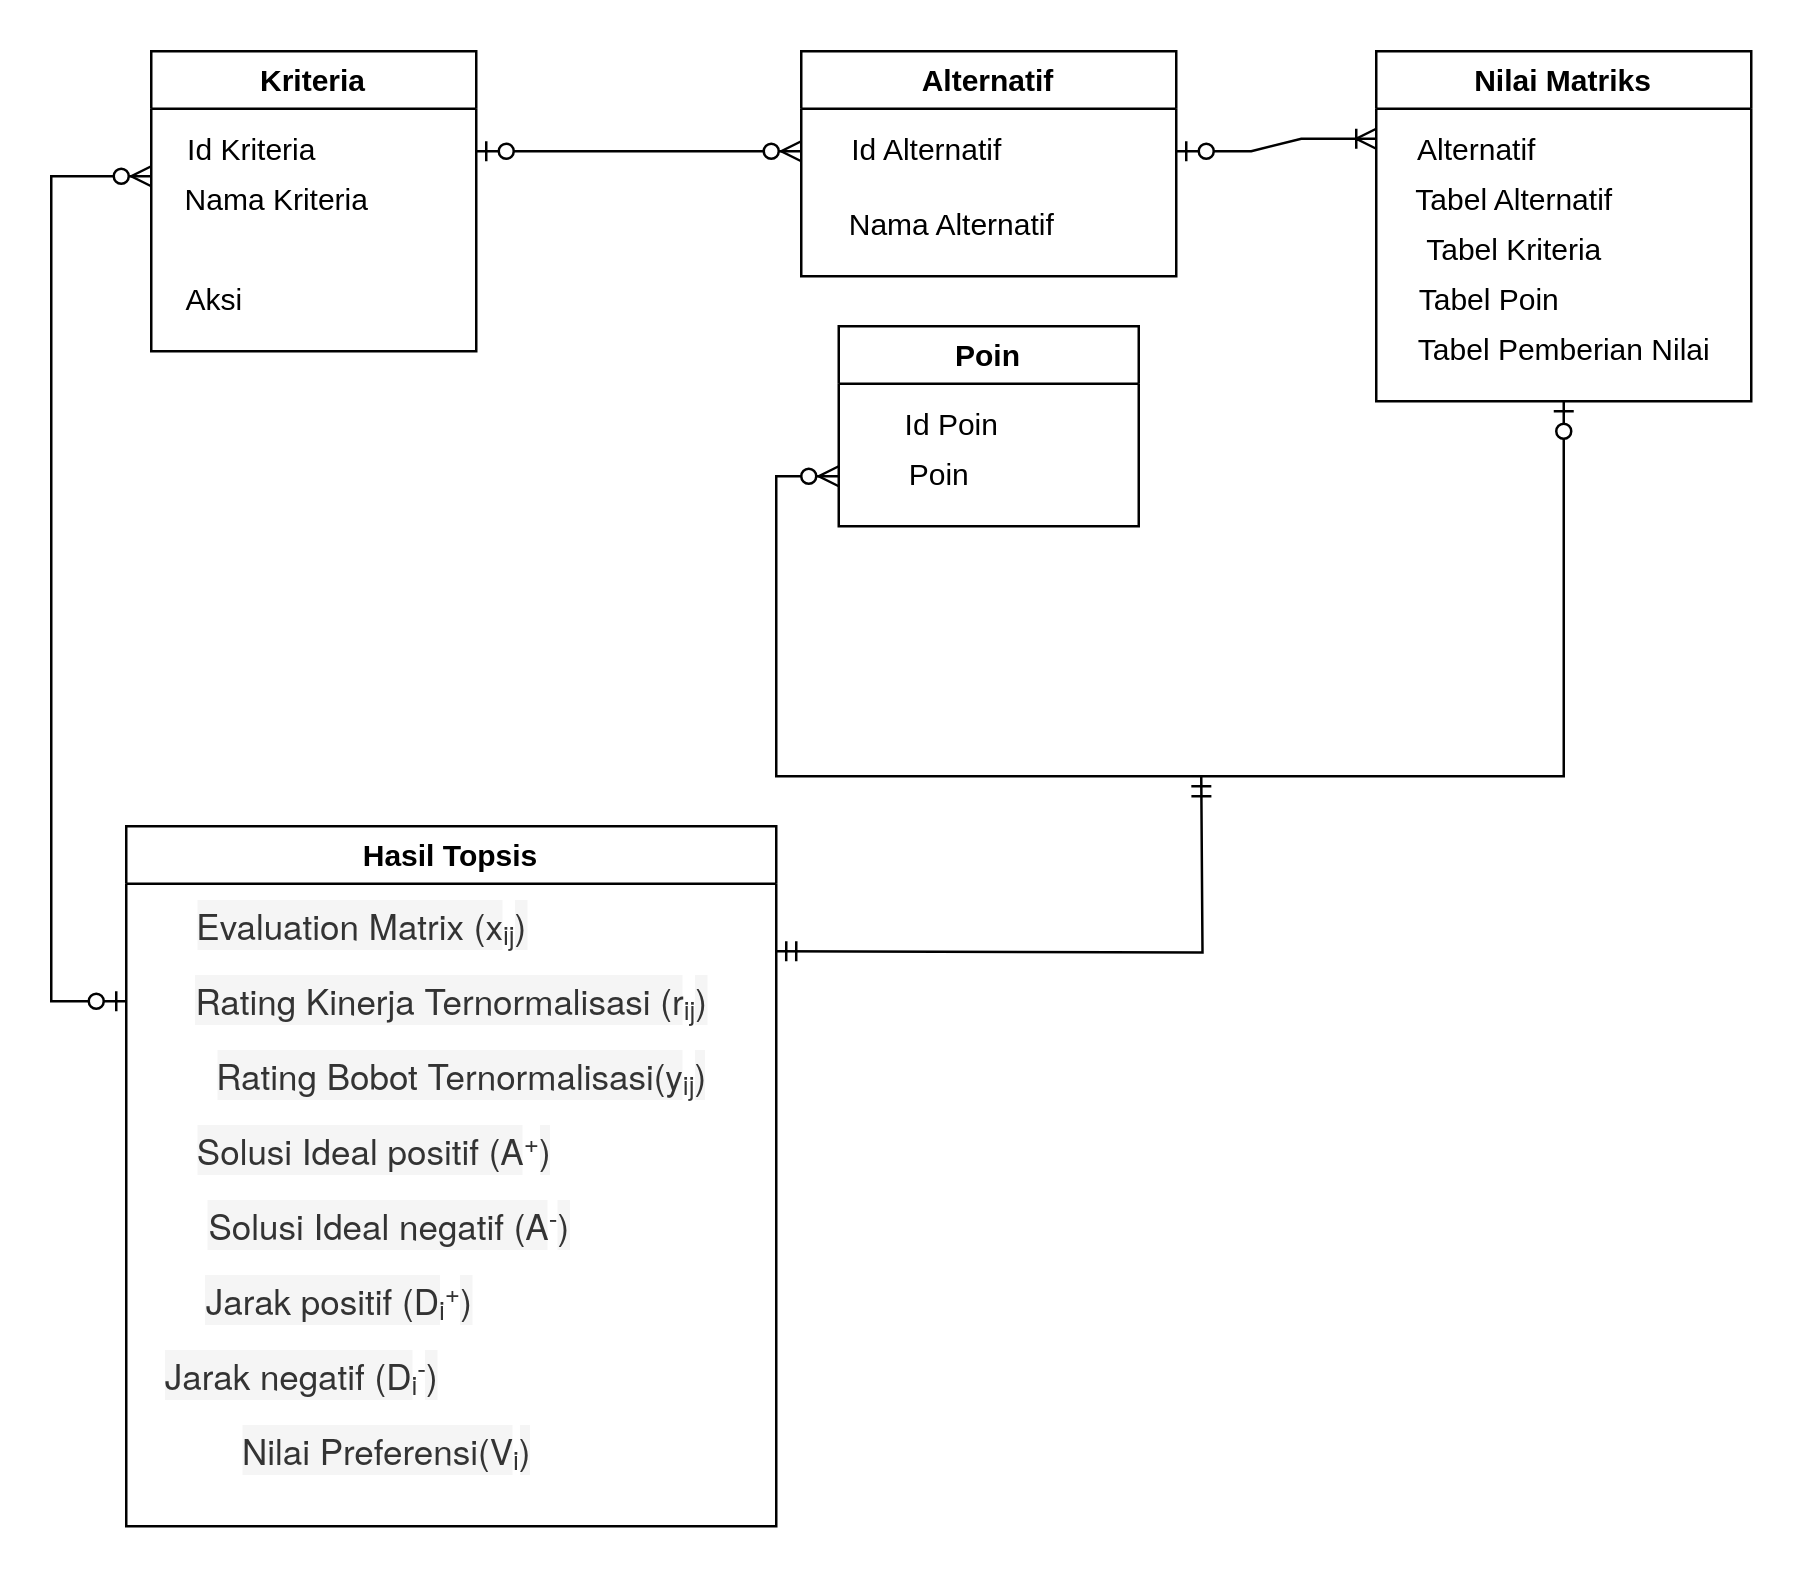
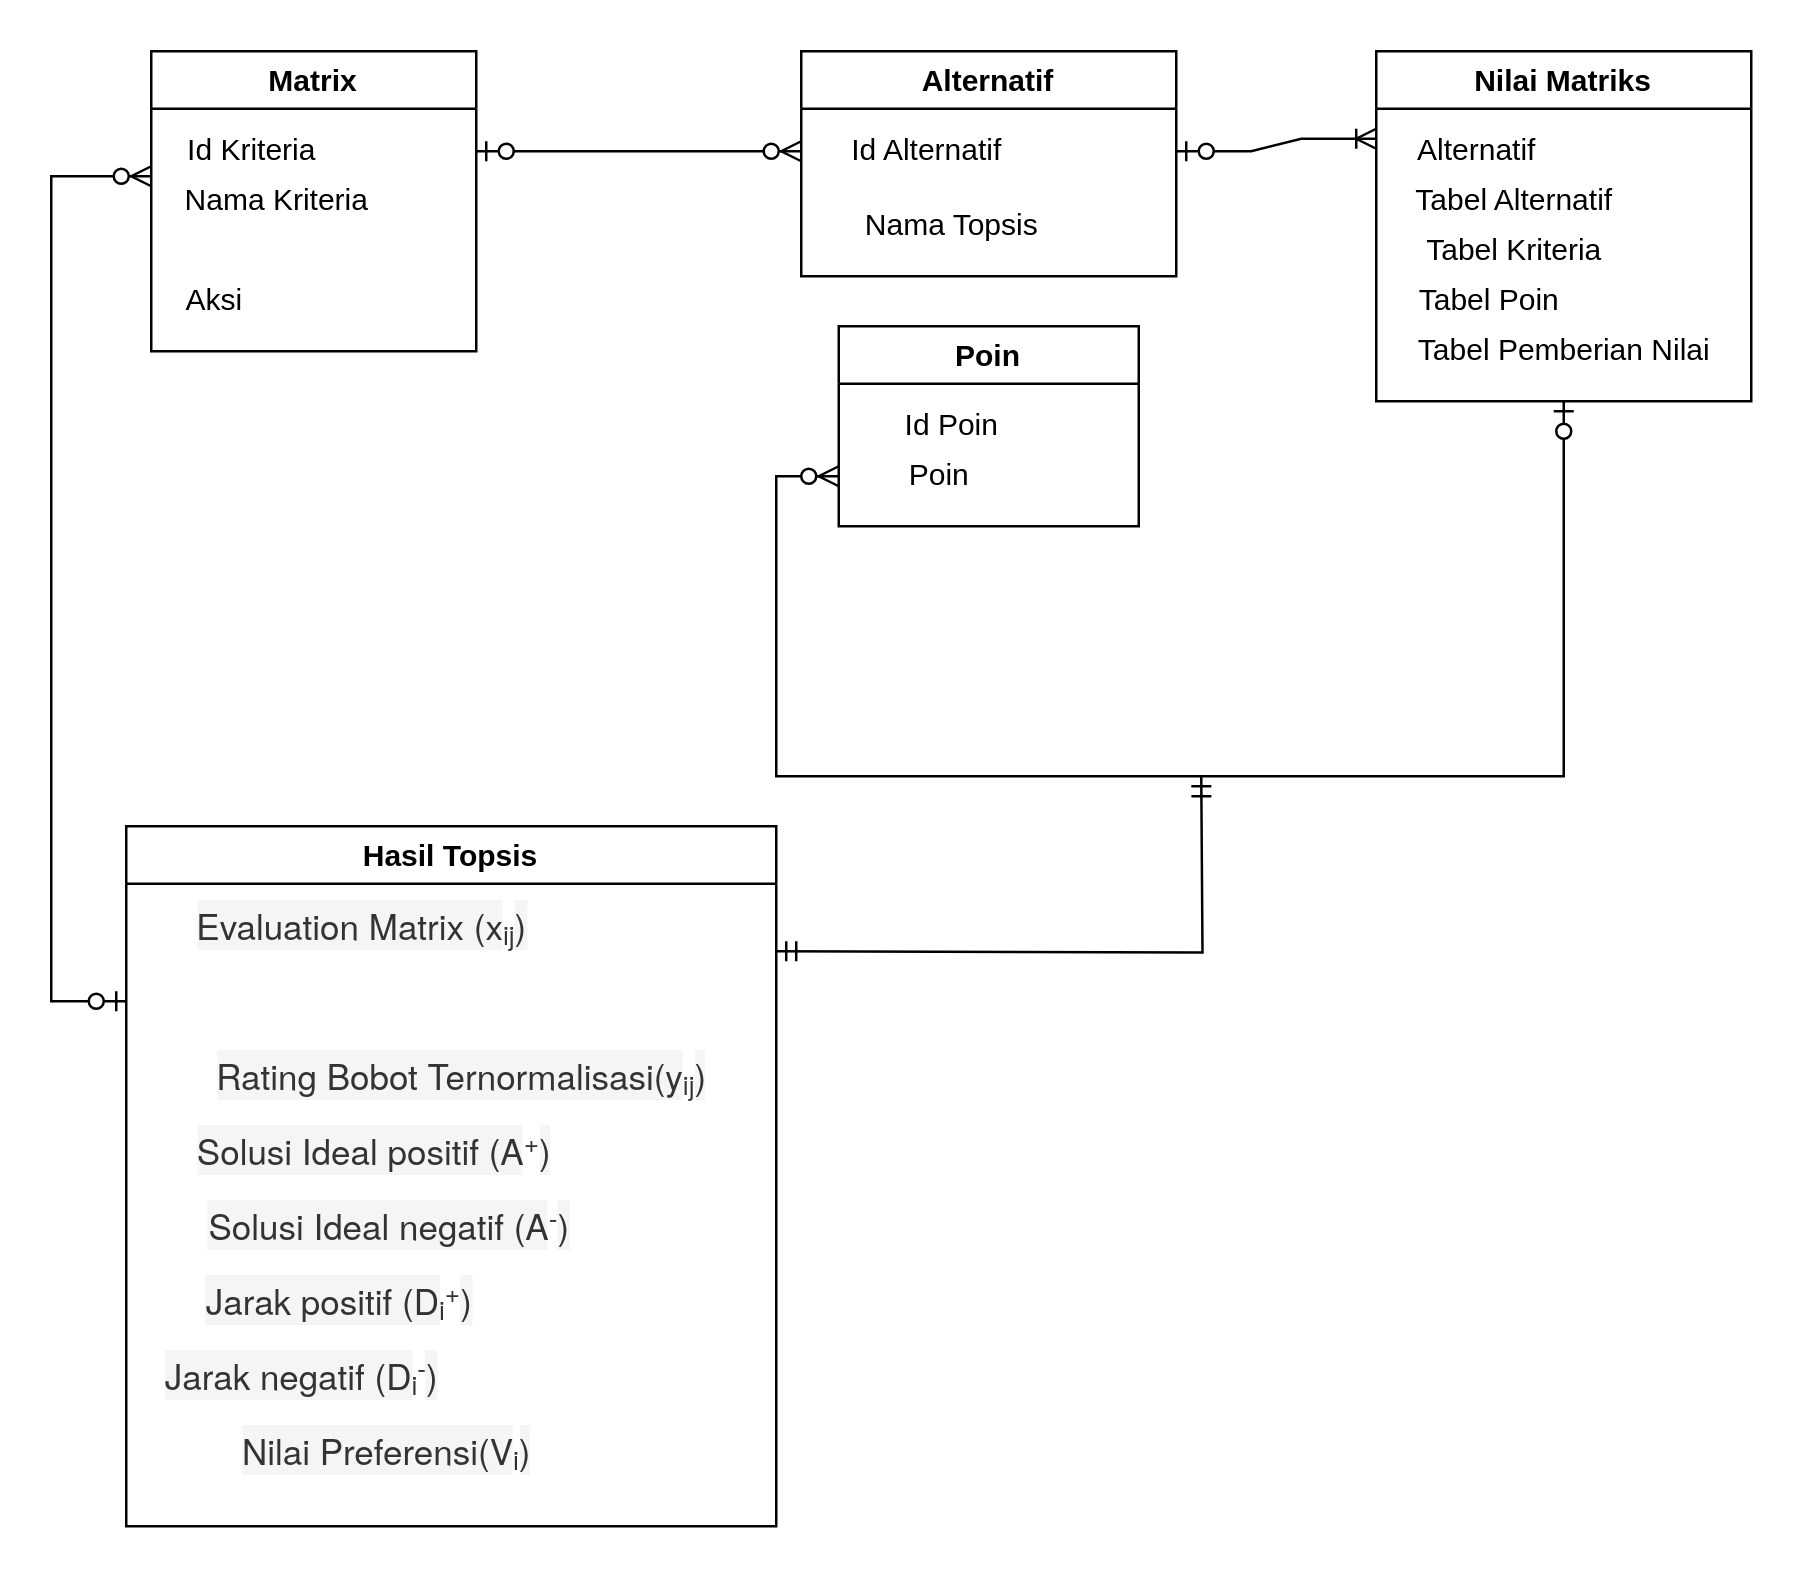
(313, 81) -> (313, 81)
(953, 226) -> (953, 226)
(451, 1001) -> none
